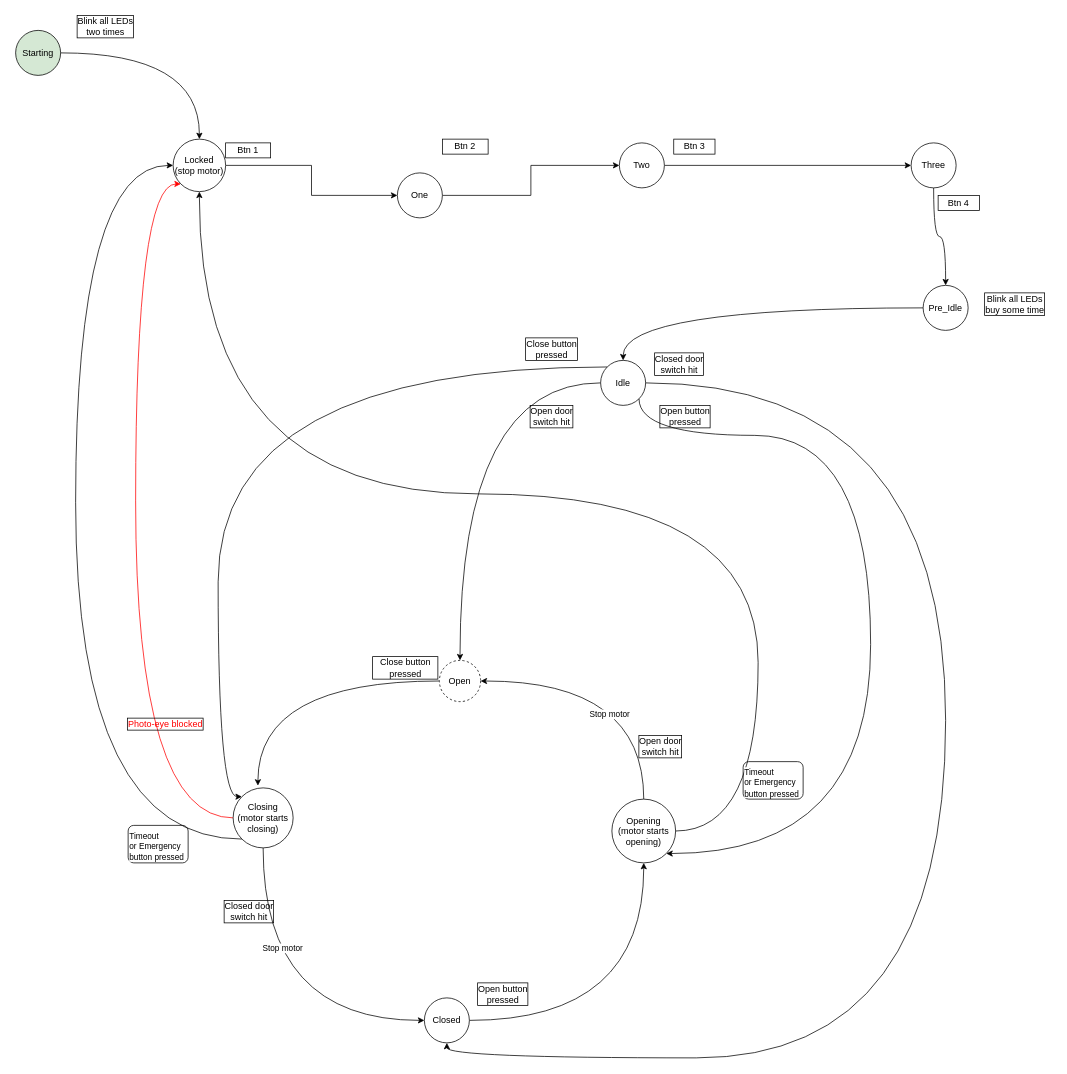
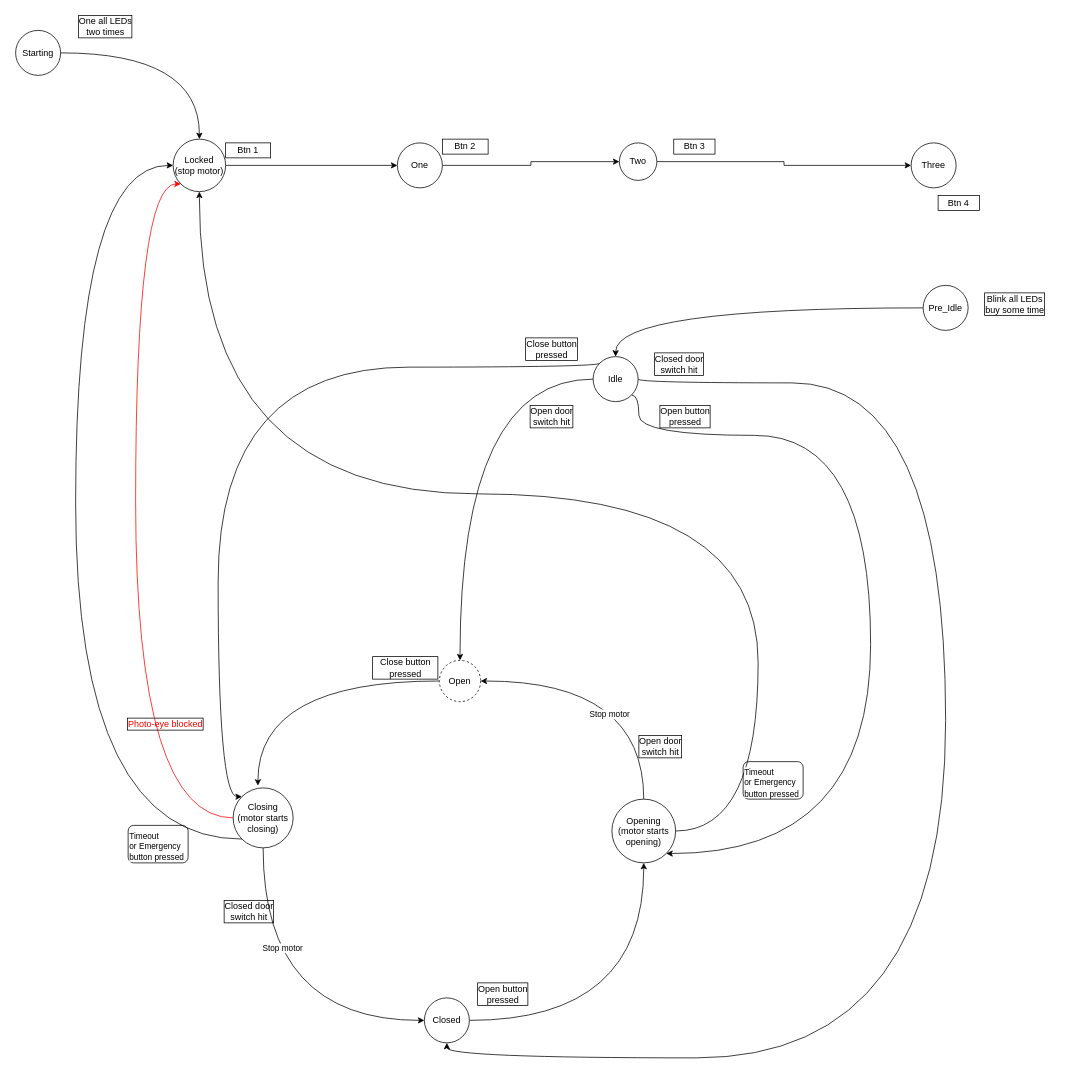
(105, 27) -> (105, 27)
(38, 53) -> (38, 53)
(642, 165) -> (638, 162)
(420, 195) -> (420, 165)
(937, 233) -> none
(623, 383) -> (615, 379)
